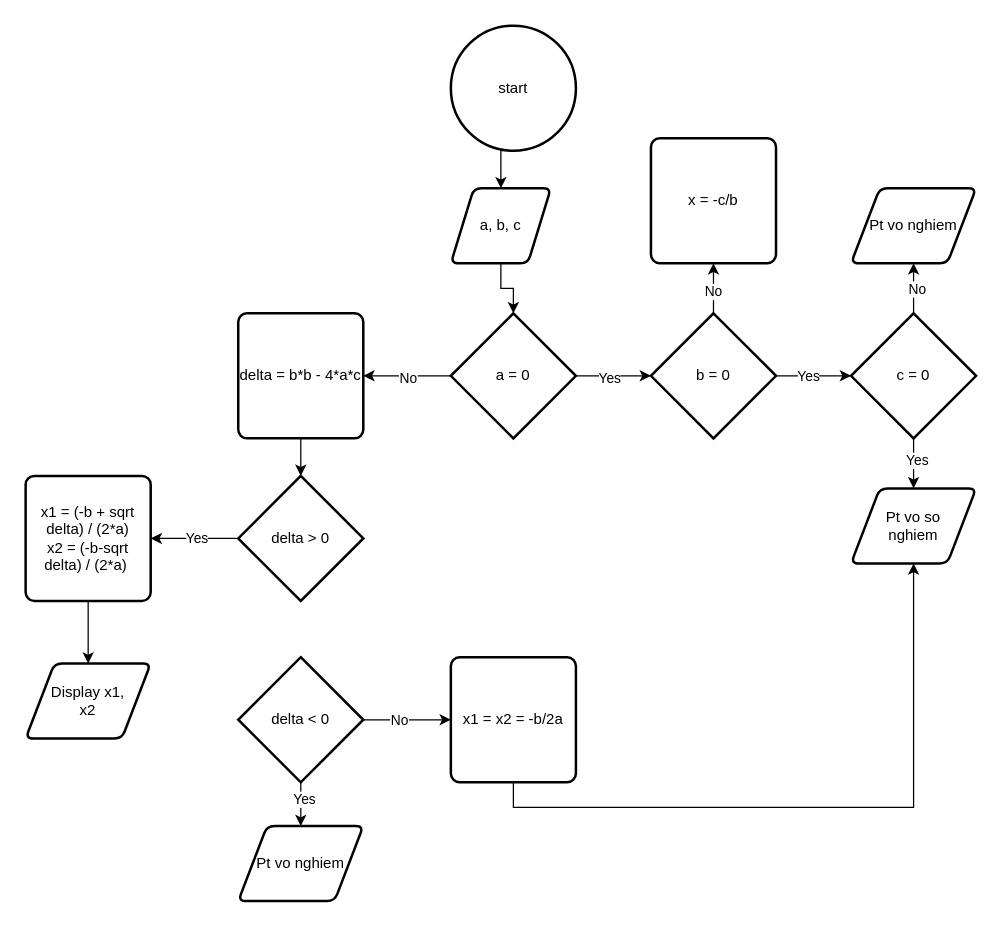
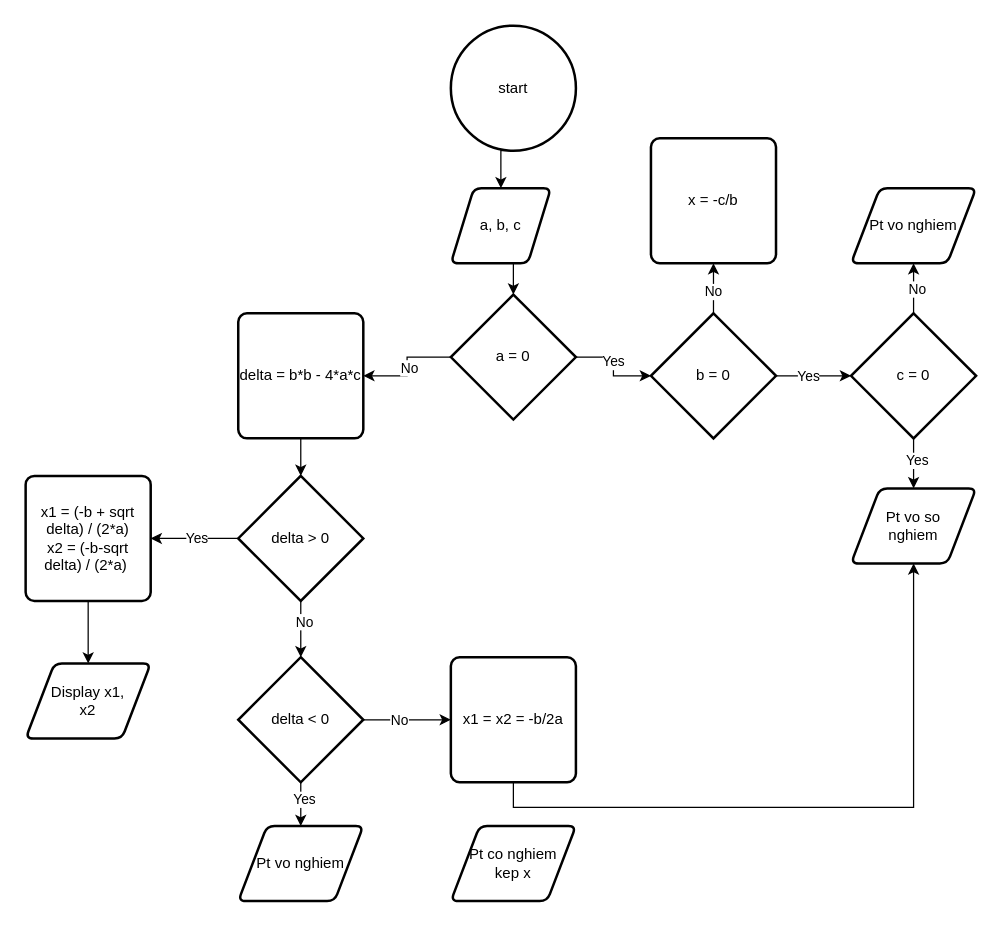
(513, 376) -> (513, 357)
none -> (301, 625)
none -> (513, 863)
